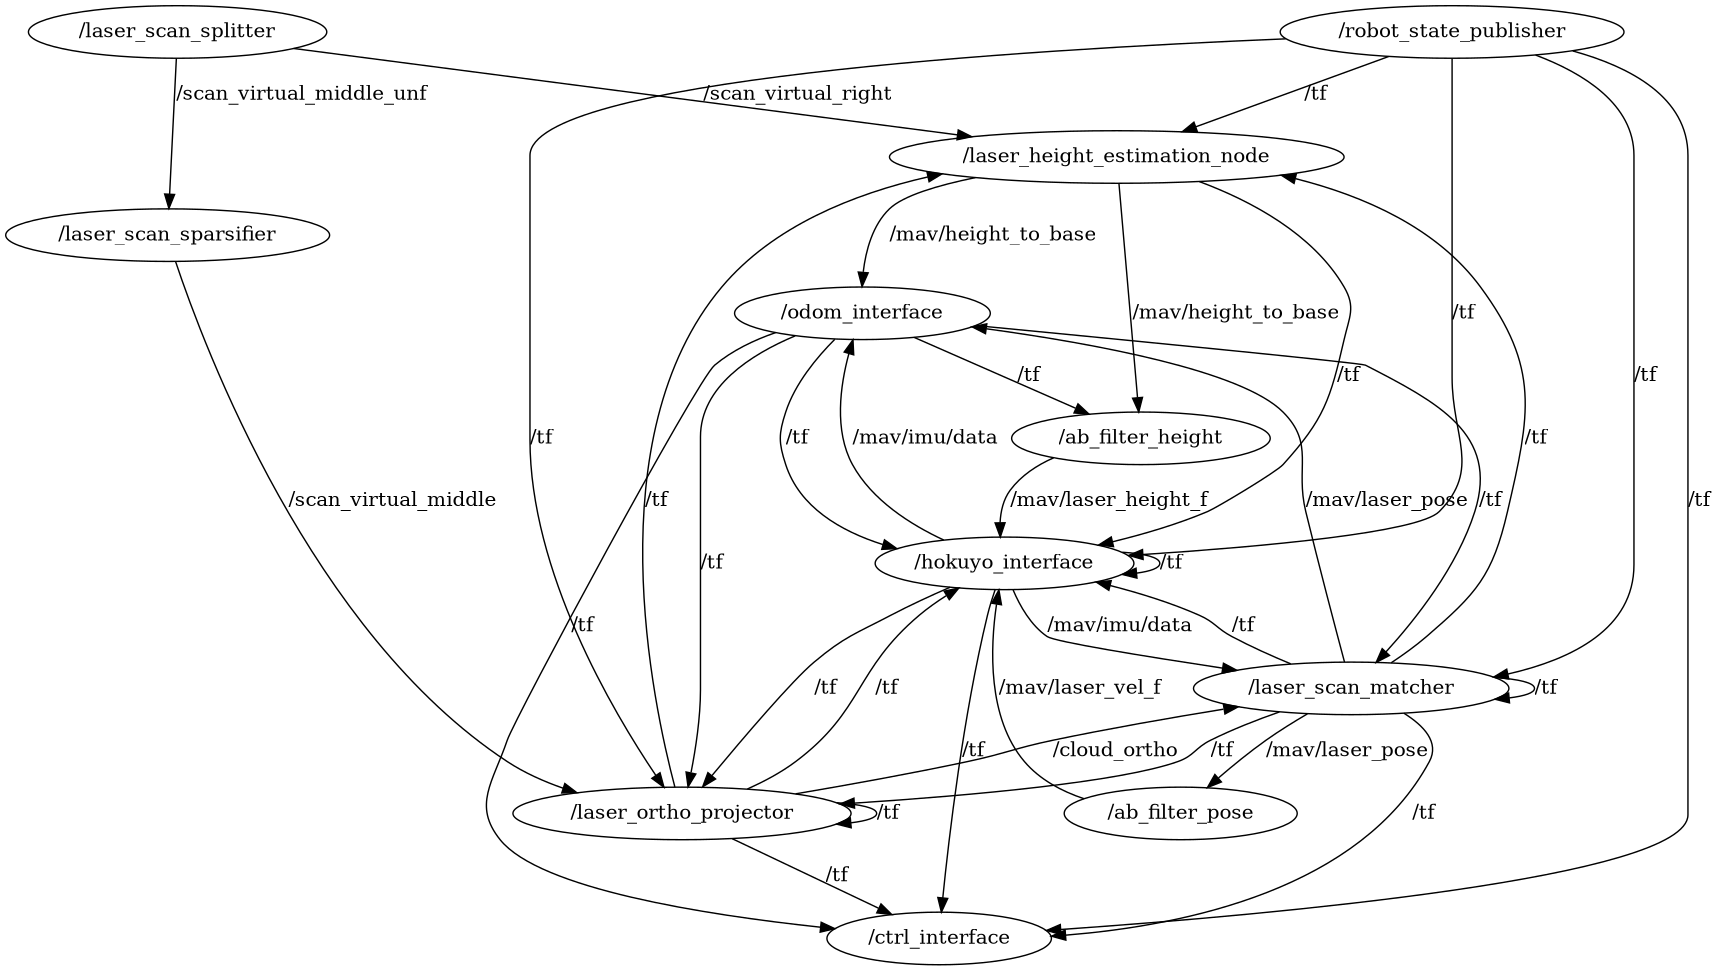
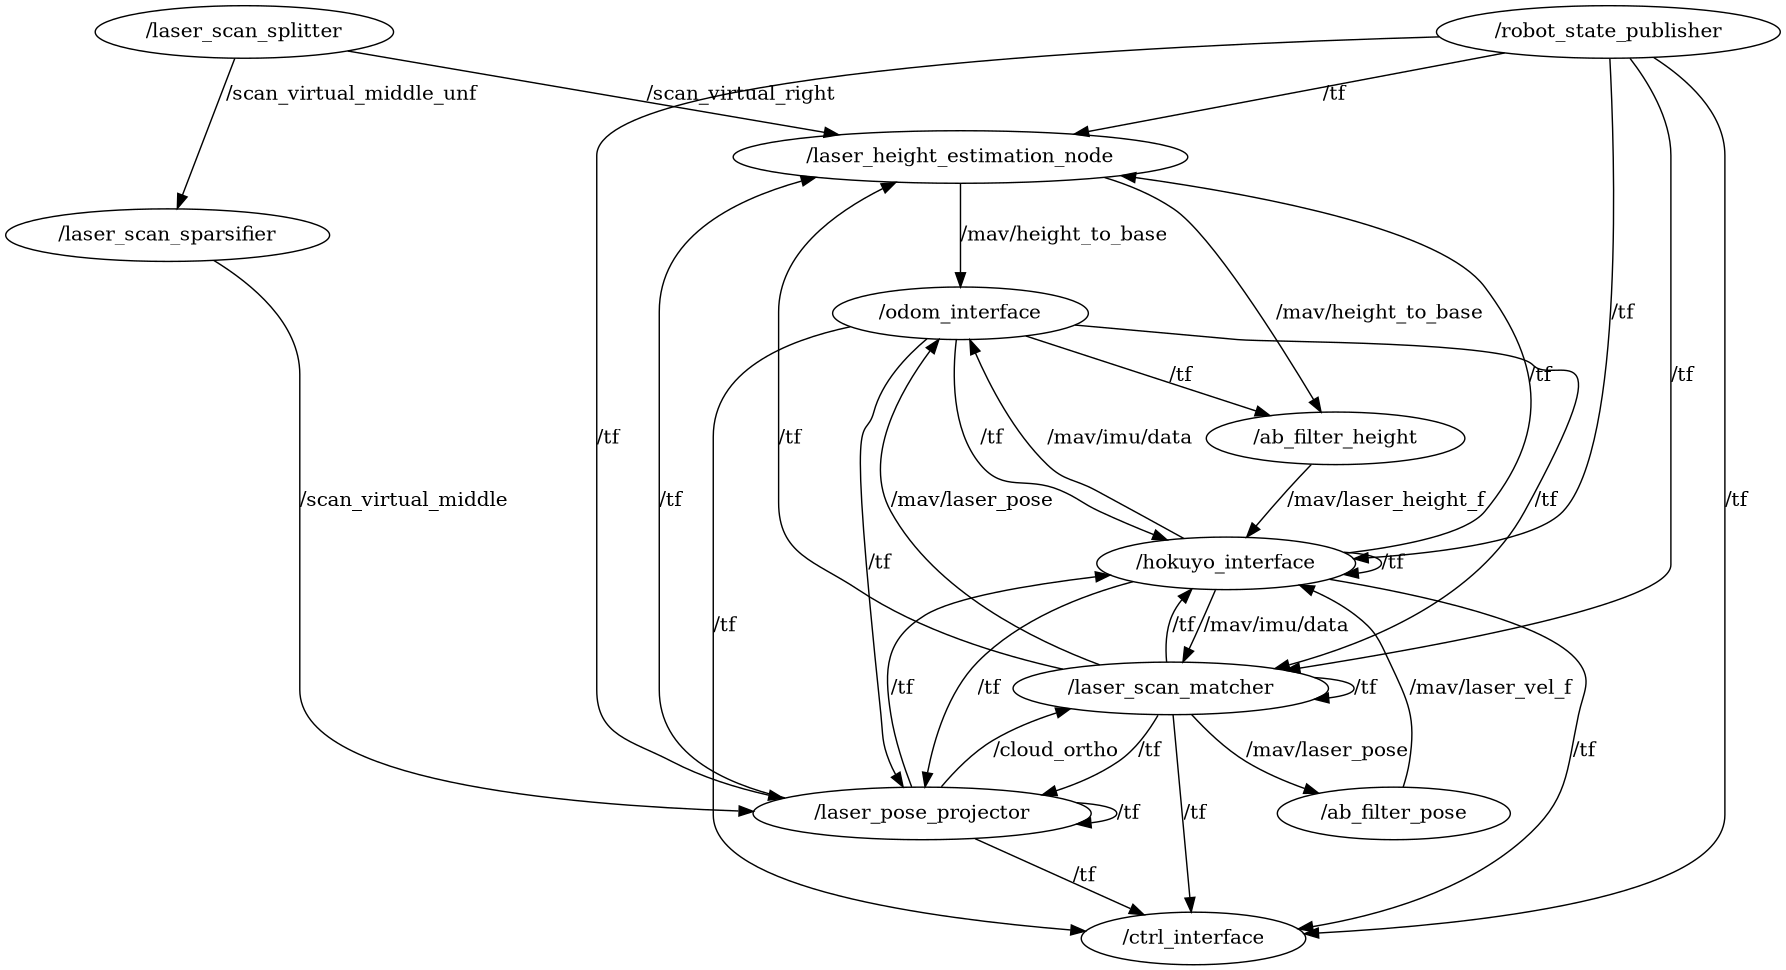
(1332, 385) -> (1491, 297)
(682, 813) -> (922, 813)
